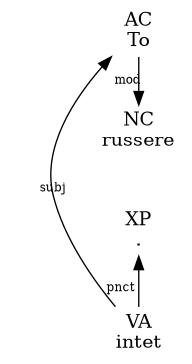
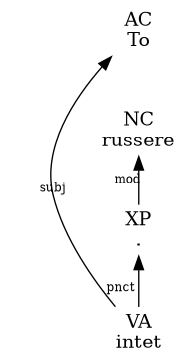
(139, 74) -> (139, 187)
